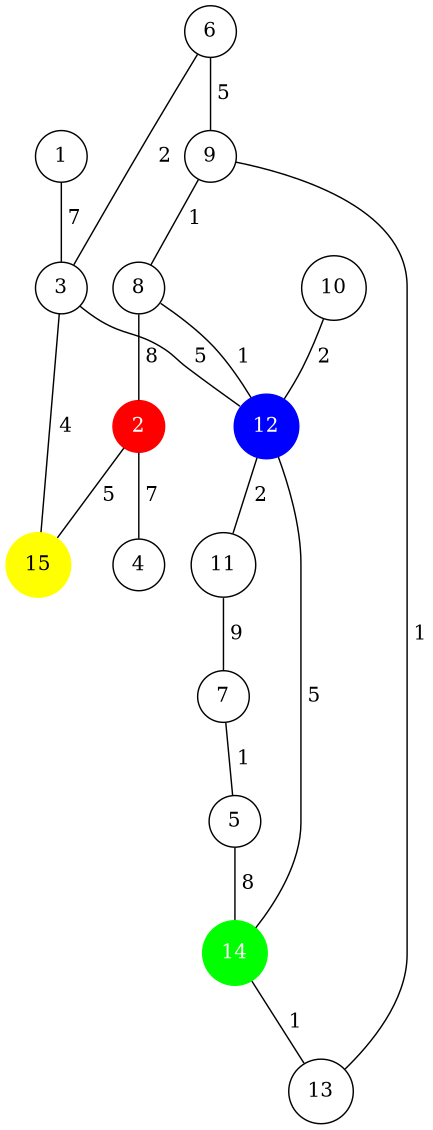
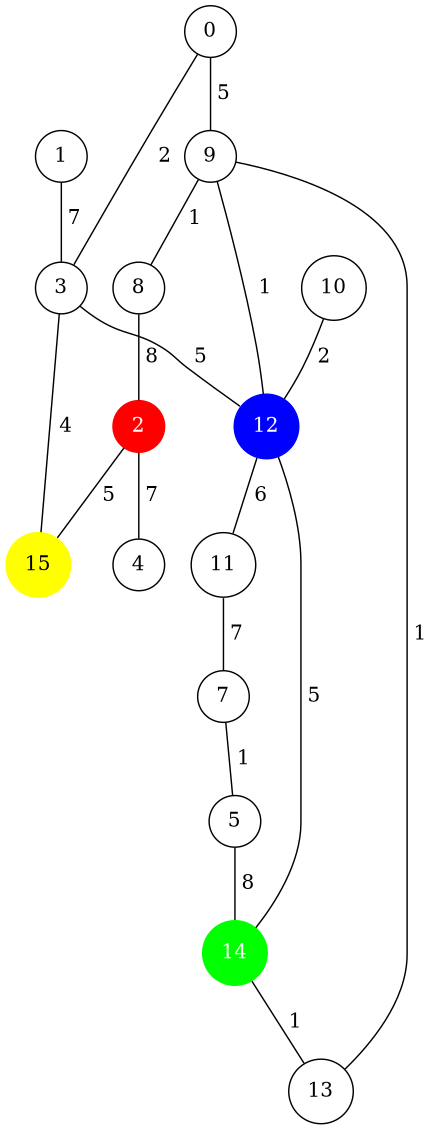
(211, 32) -> (211, 32)
(212, 345) -> (244, 287)
(258, 496) -> (258, 496)
(234, 634) -> (234, 634)
